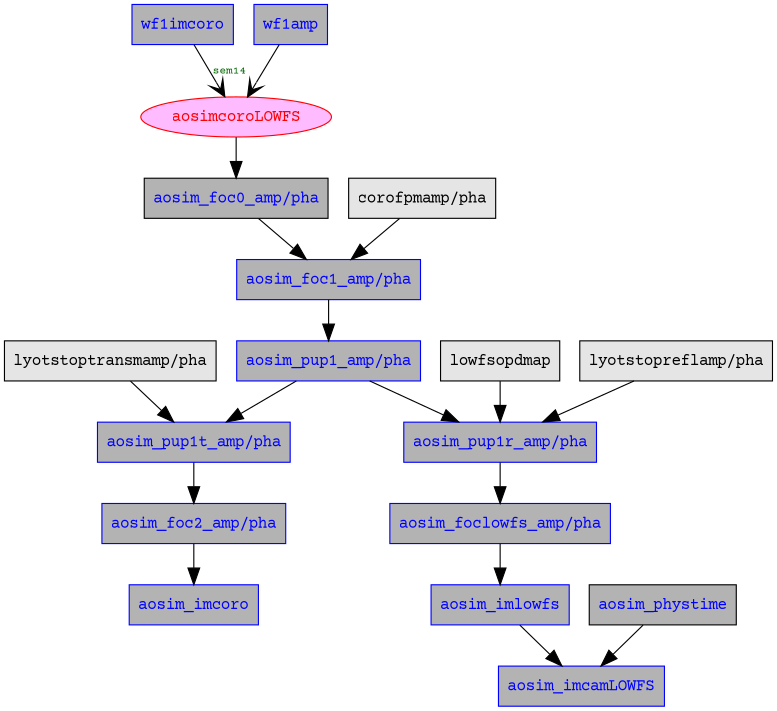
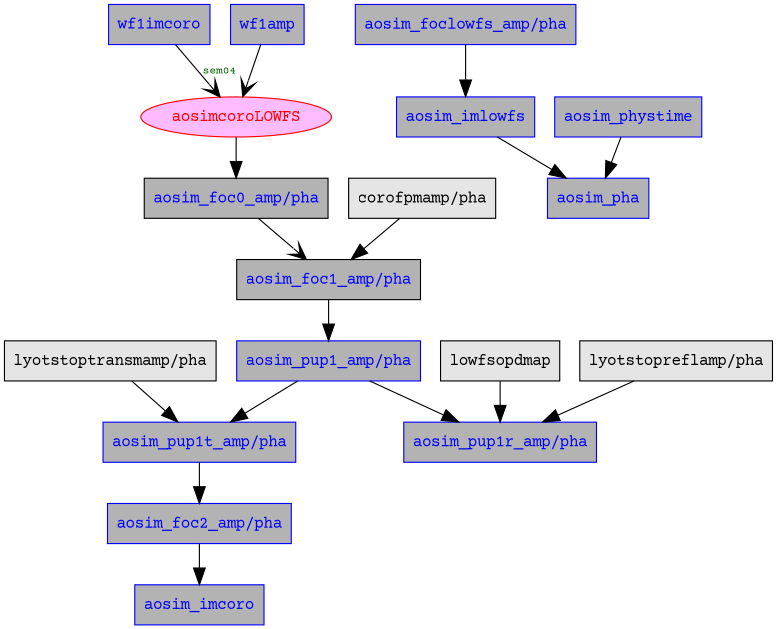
(230, 71) -> (220, 71)
(276, 233) -> (276, 233)
(329, 280) -> (329, 280)
(500, 475) -> none
(663, 605) -> (628, 117)
(581, 686) -> (598, 198)
